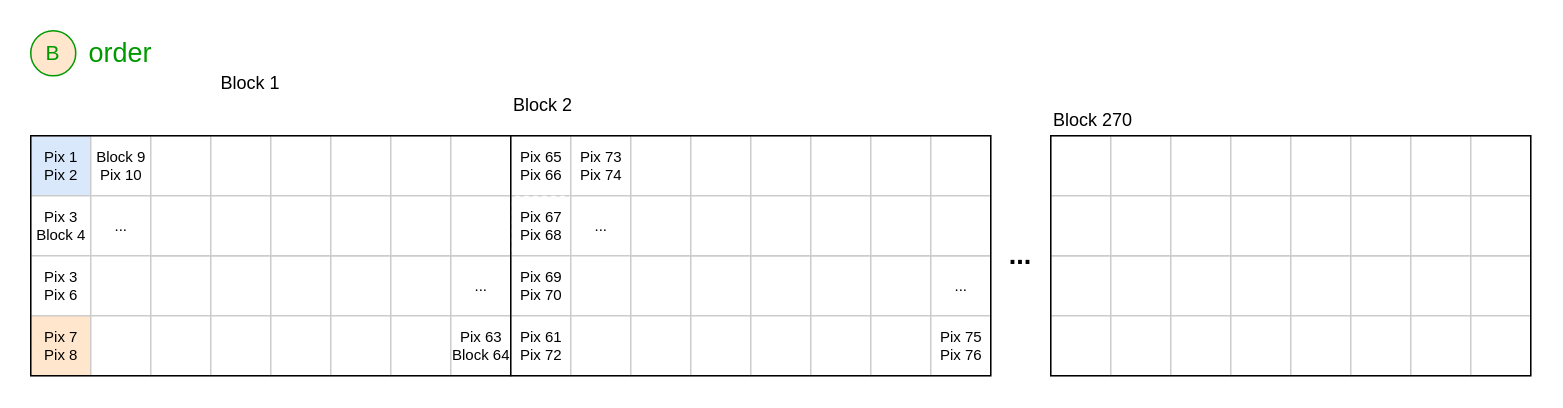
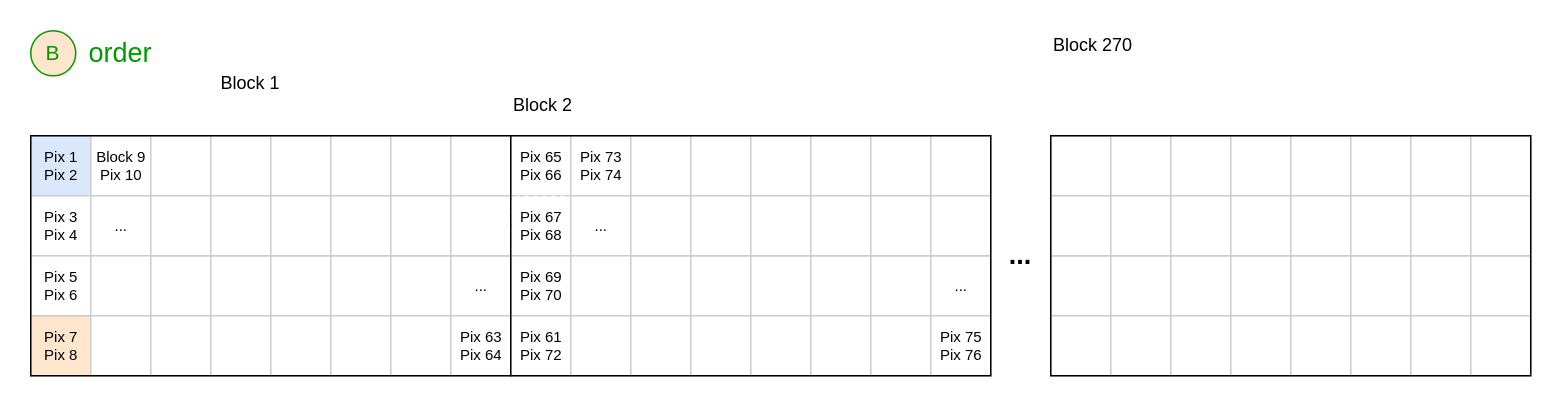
(1103, 121) -> (1103, 46)
(62, 226) -> (62, 226)
(62, 286) -> (62, 286)
(482, 346) -> (482, 346)
